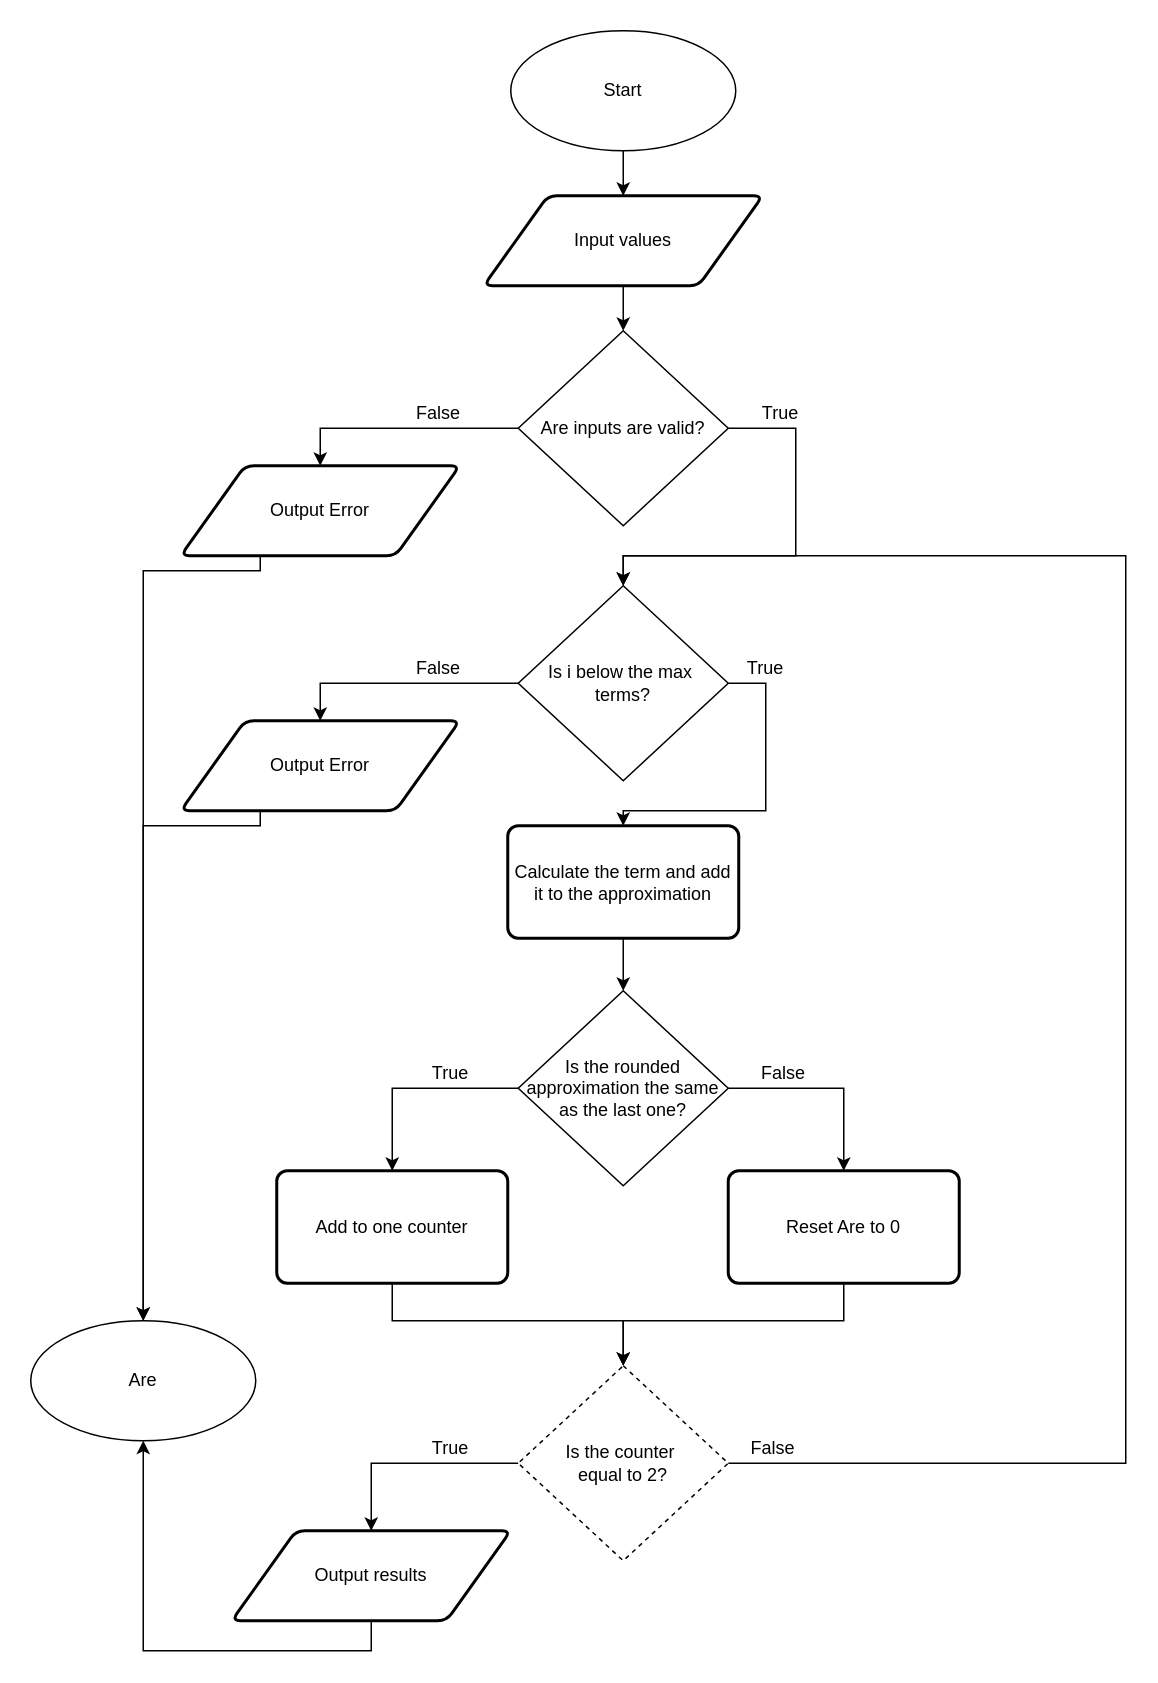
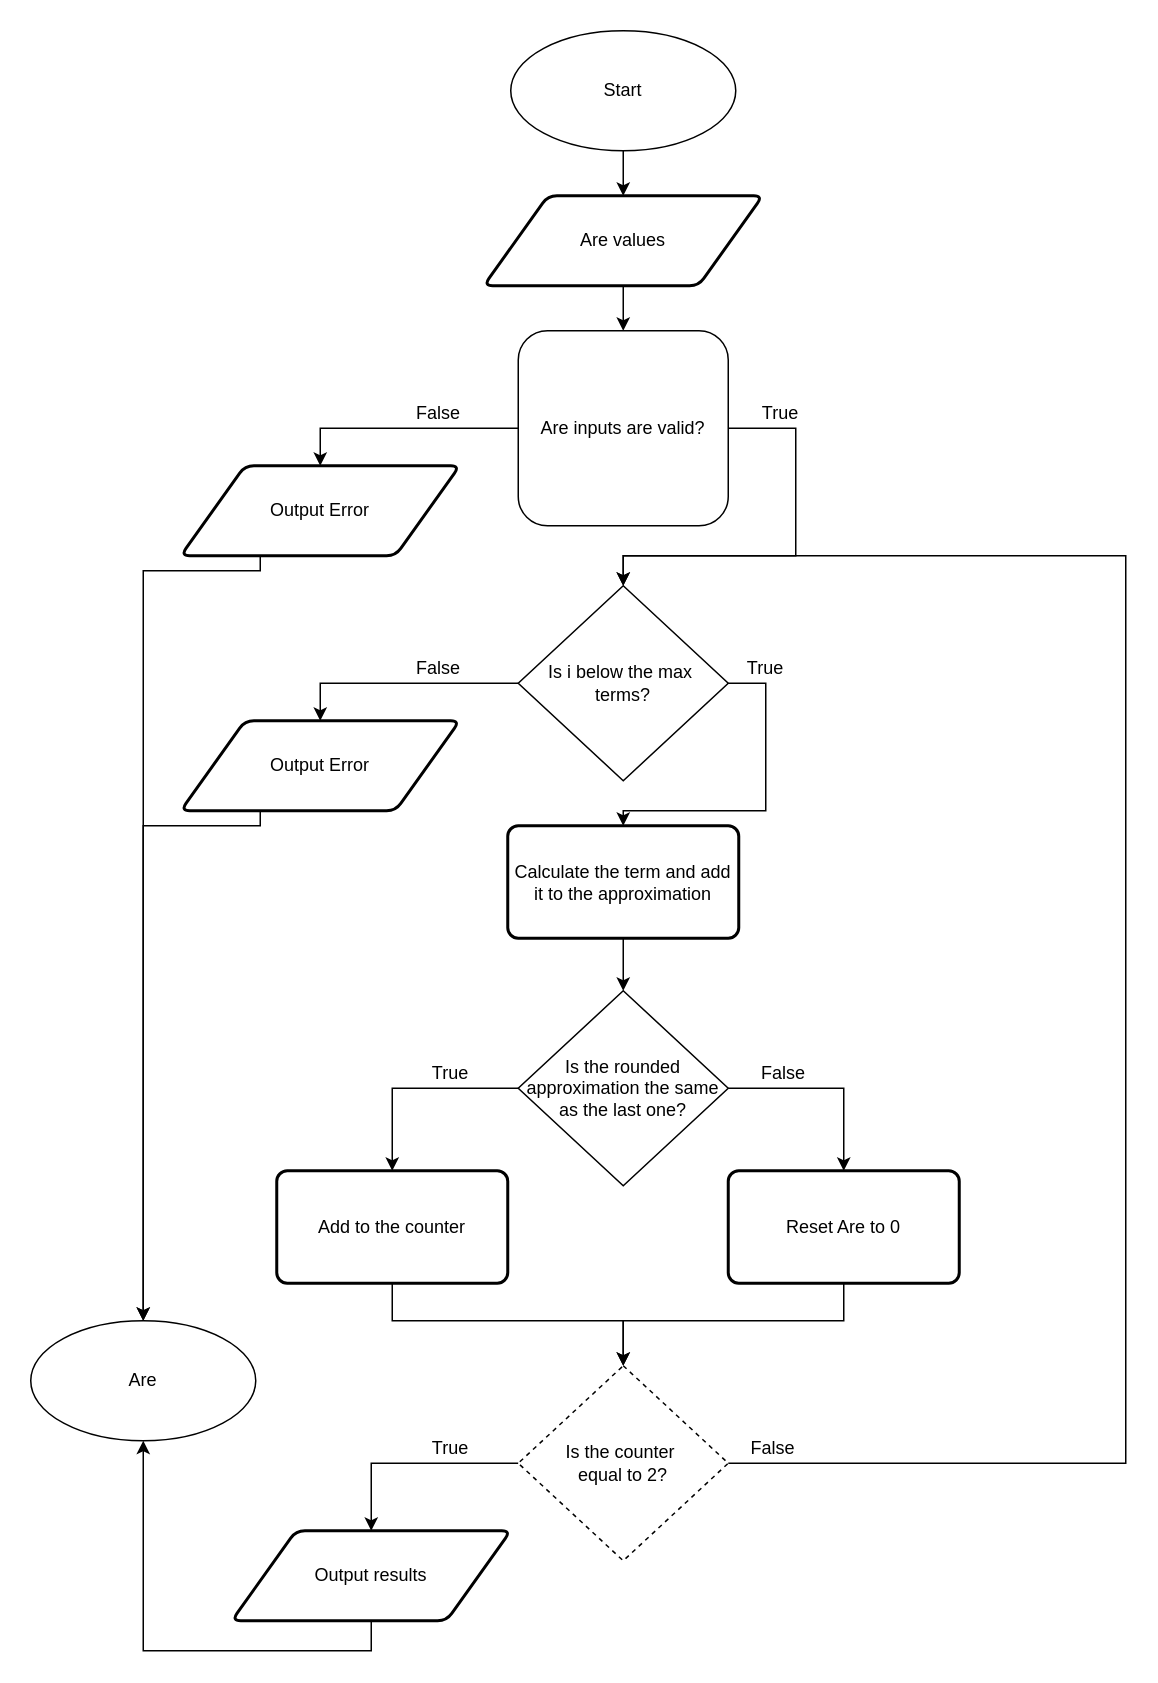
(623, 241) -> (623, 241)
(623, 428) -> (623, 428)
(392, 1228) -> (392, 1228)
